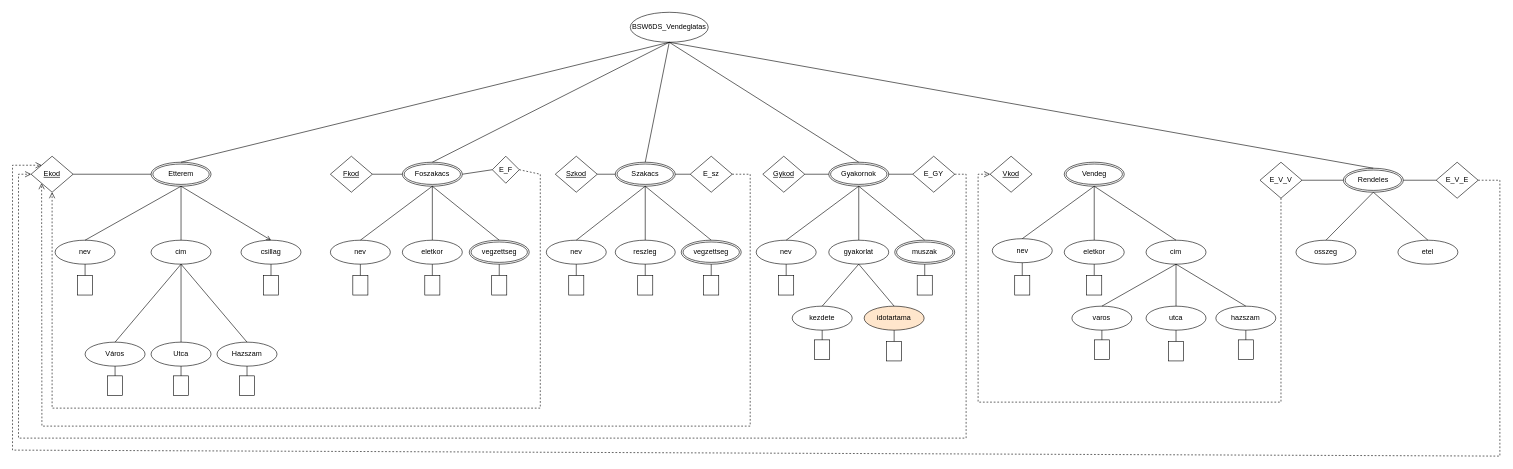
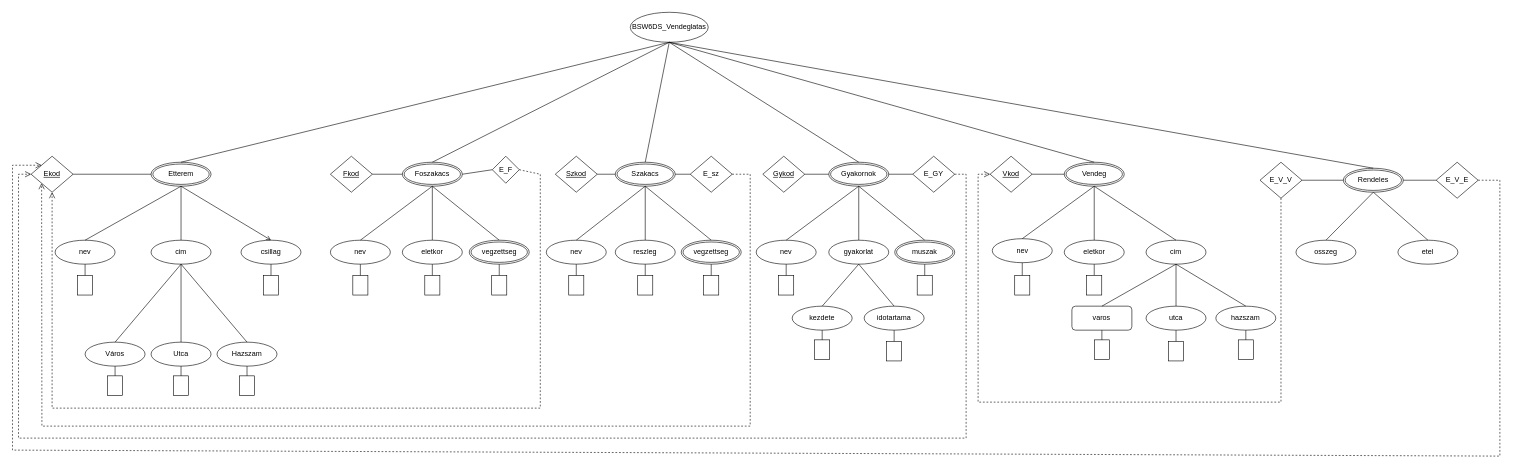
none -> (886, 104)
none -> (1048, 174)
(894, 318) -> (894, 318)
(1102, 318) -> (1102, 318)
